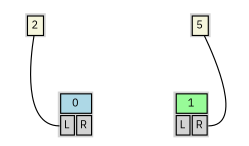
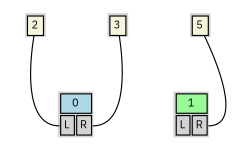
none -> (118, 25)
